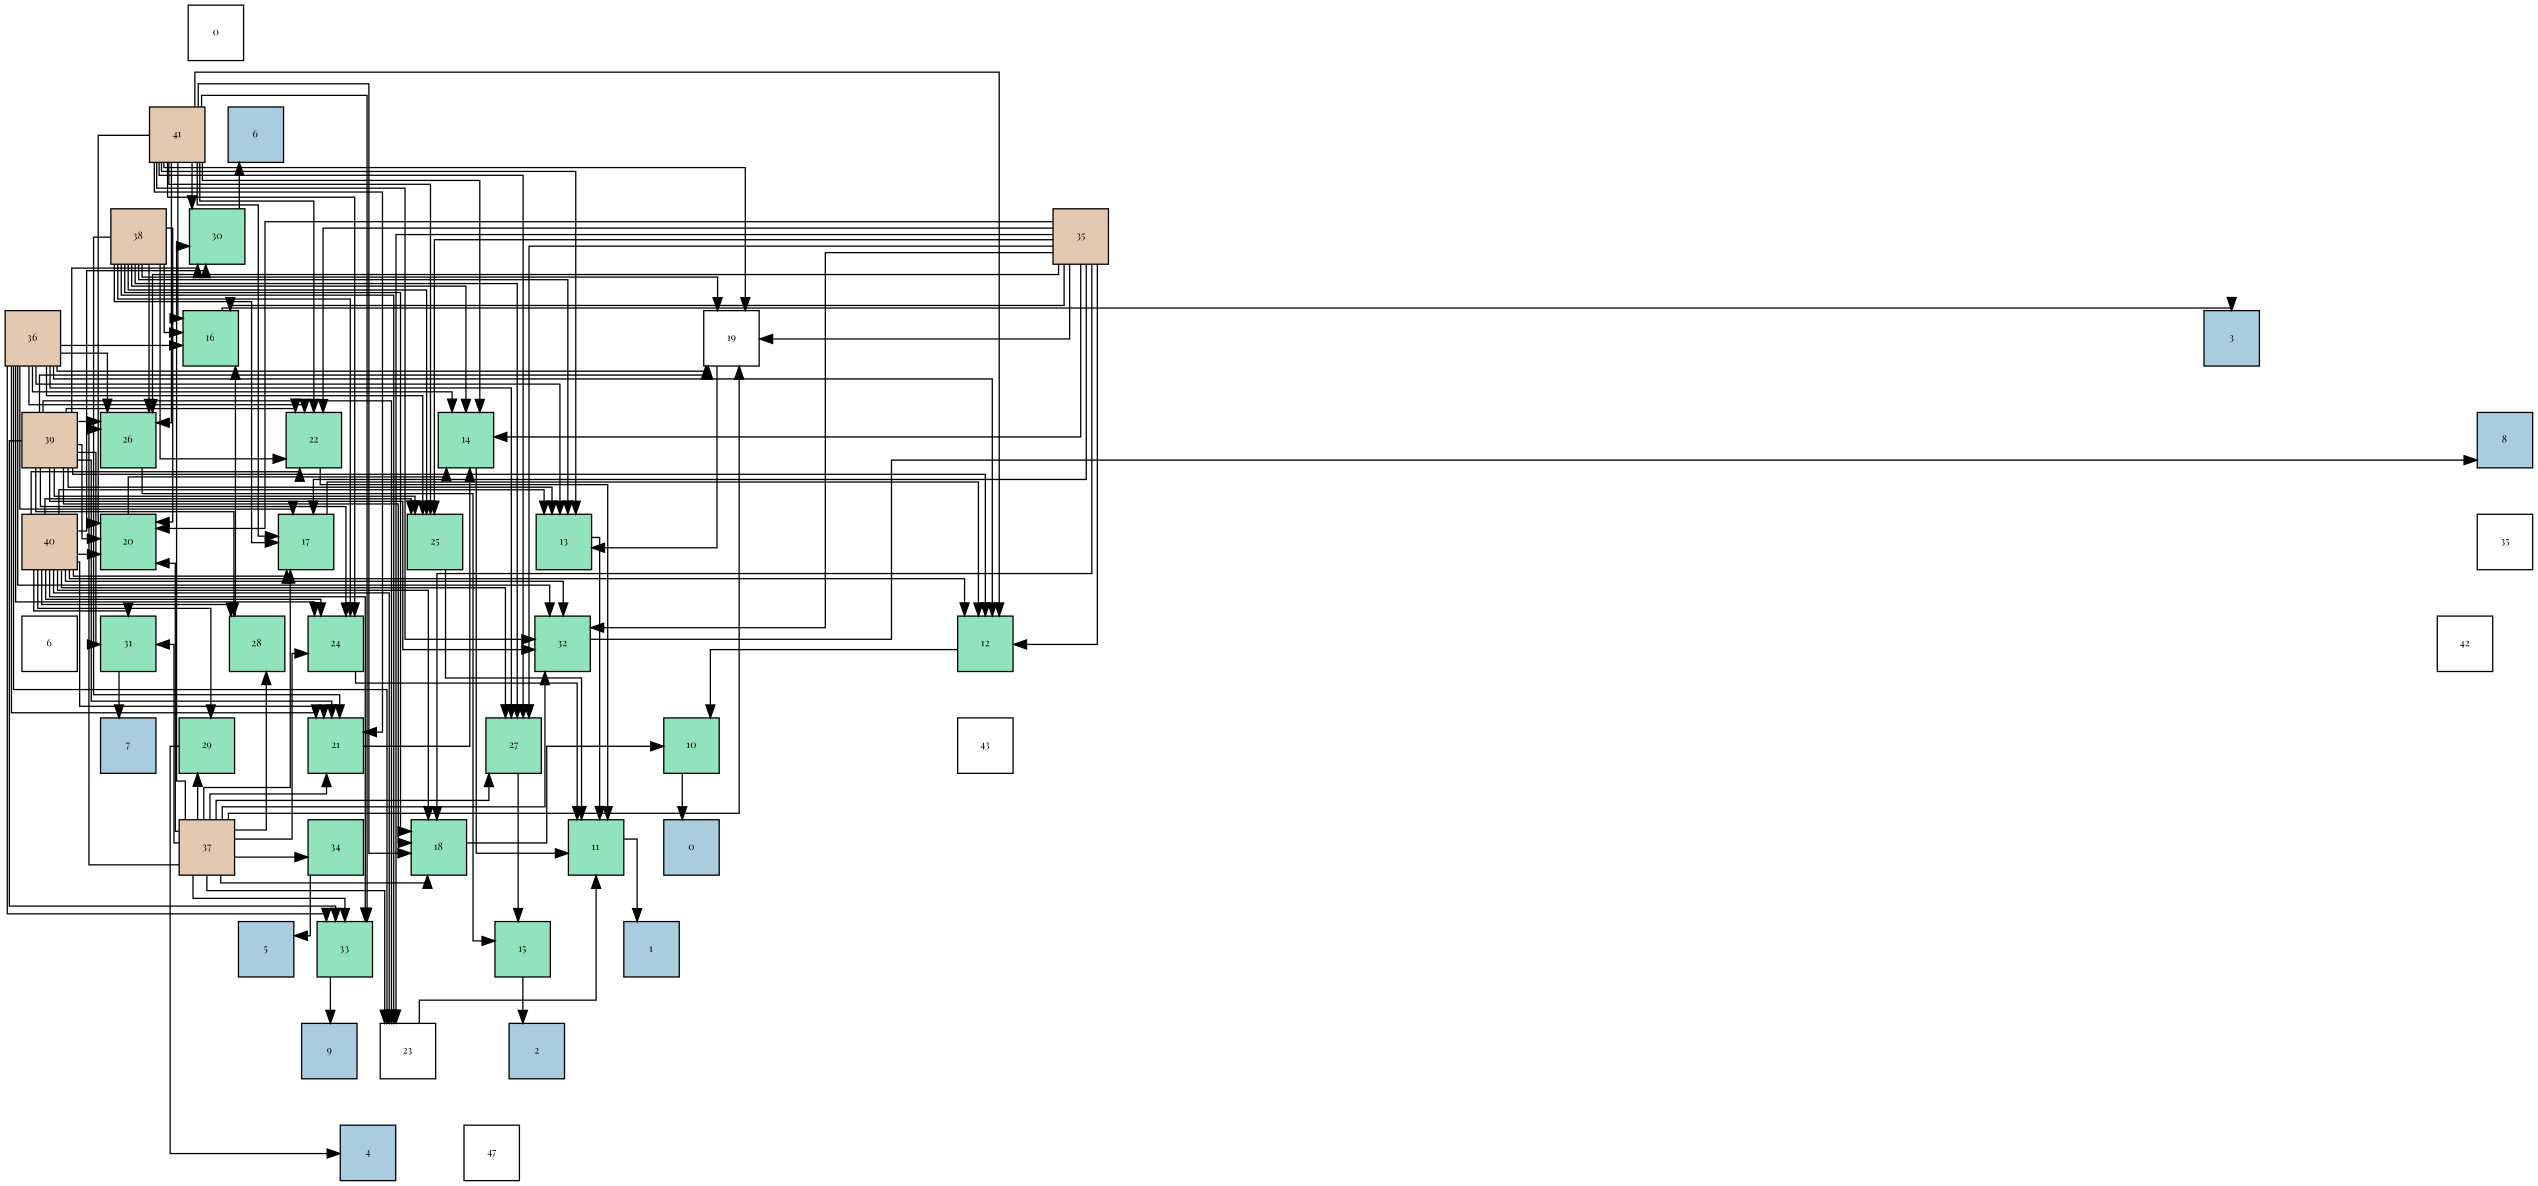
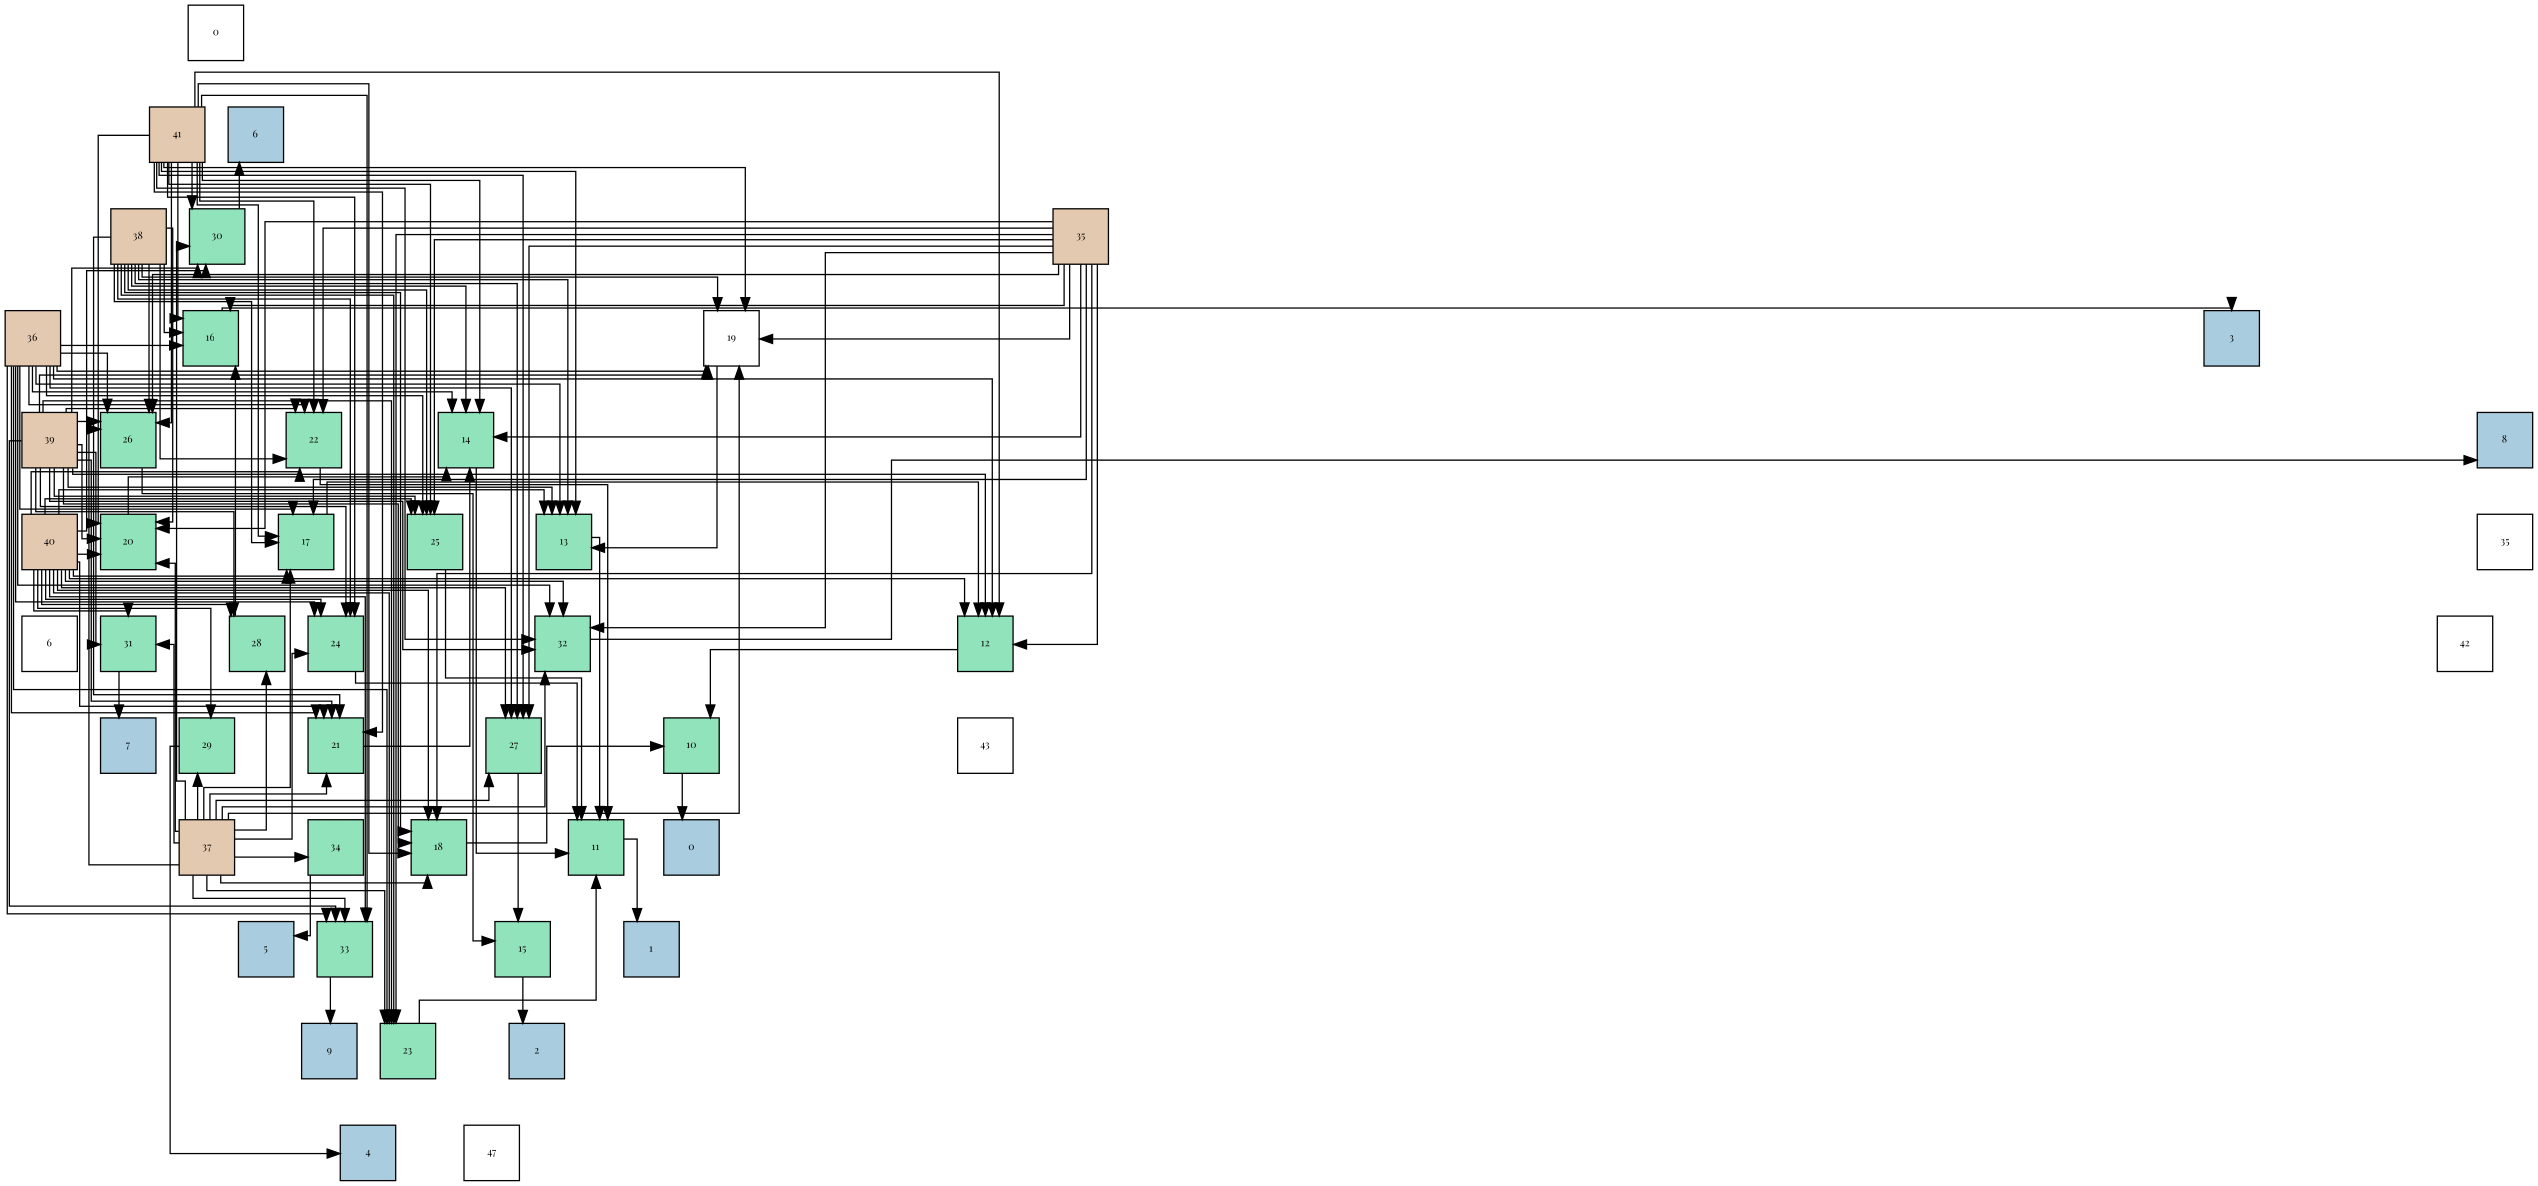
(408, 1051) -> (408, 1051)
